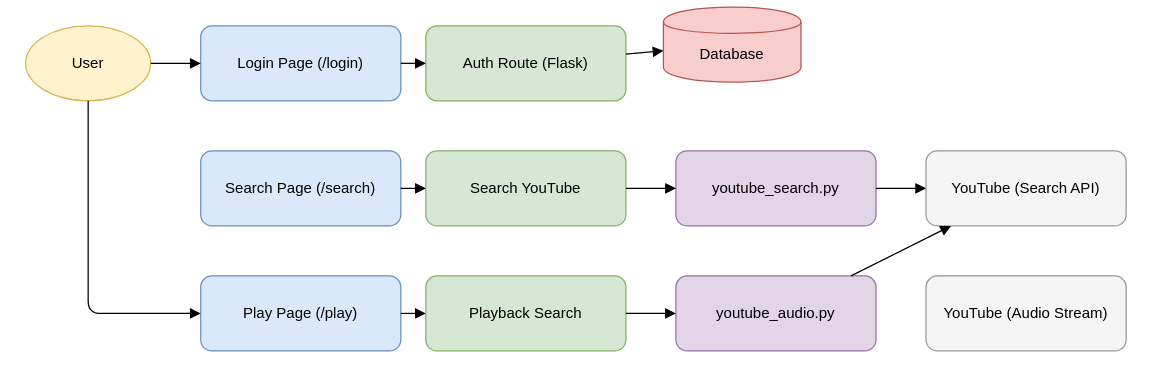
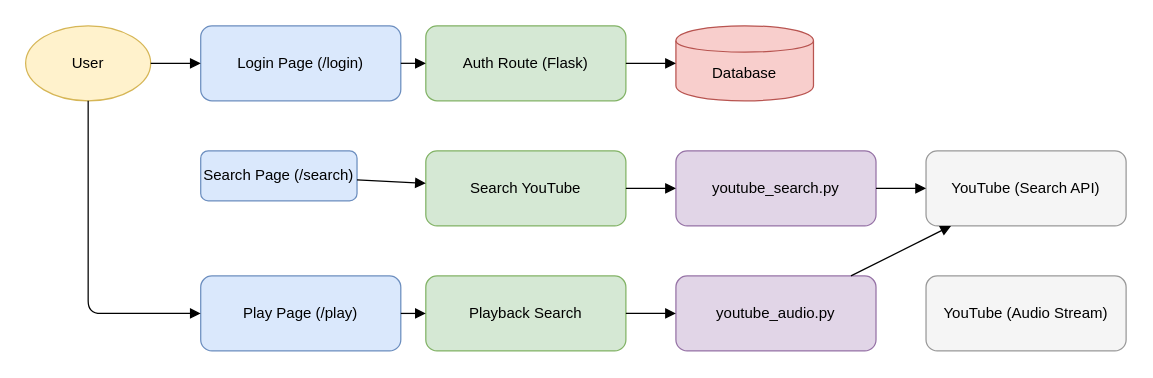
(732, 44) -> (744, 63)
(301, 188) -> (279, 176)
